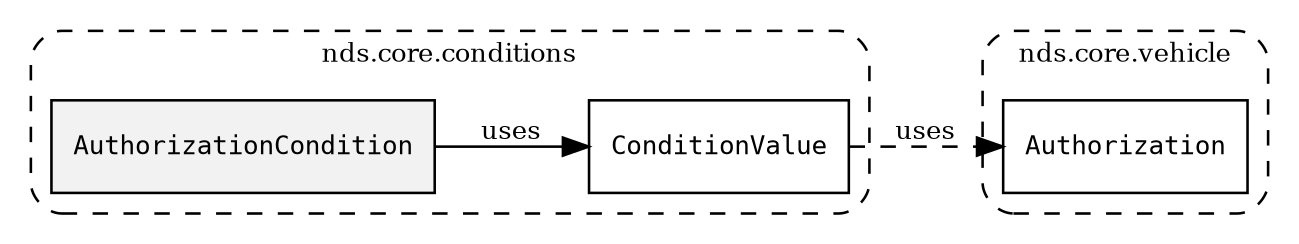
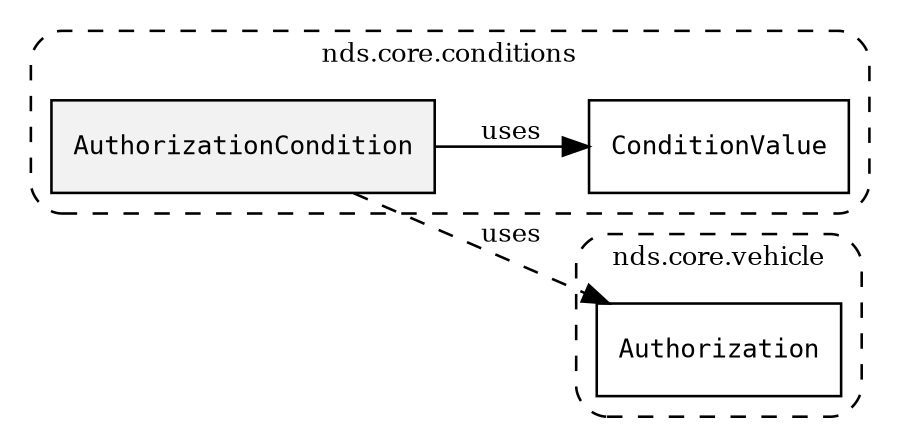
(913, 147) -> (469, 243)
